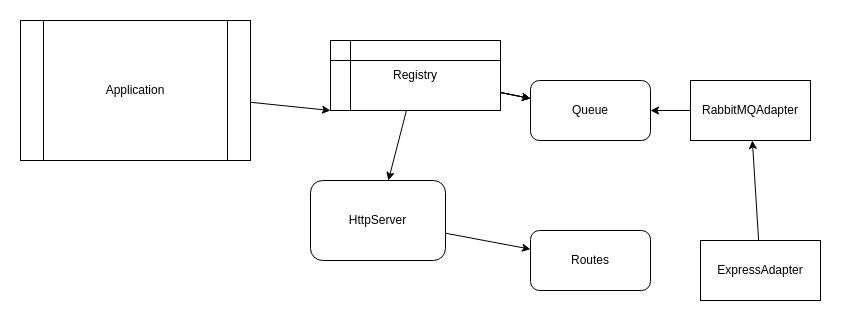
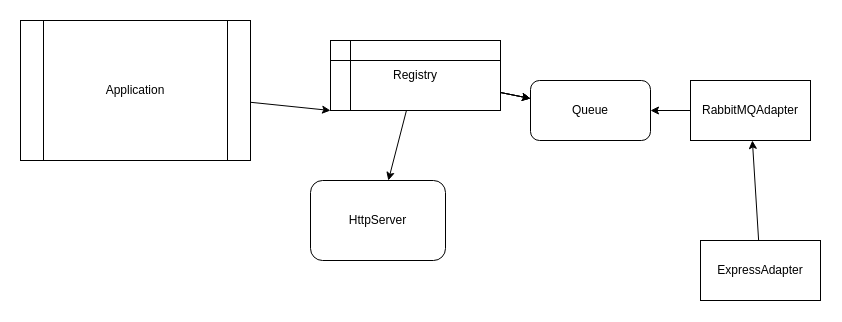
(485, 241) -> none
(591, 261) -> none
